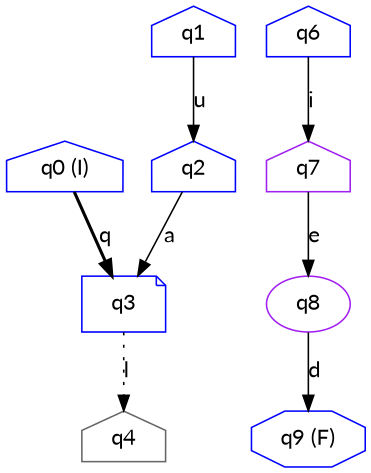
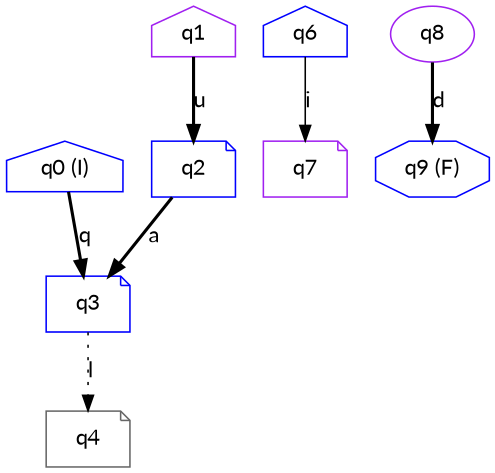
(194, 34) -> (194, 34)
(194, 91) -> (194, 91)
(194, 169) -> (194, 169)
(308, 169) -> (305, 169)
(308, 226) -> none
(164, 227) -> (146, 230)
(308, 364) -> (432, 94)
(124, 439) -> (88, 439)
